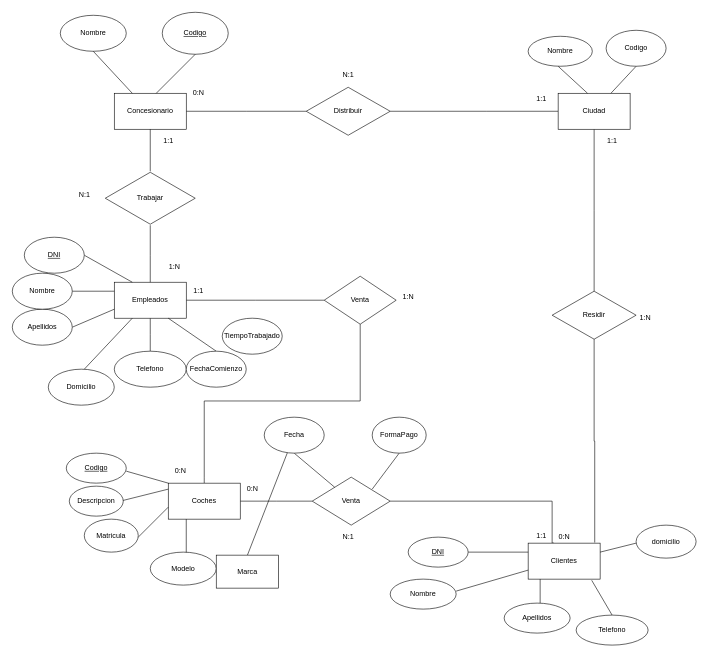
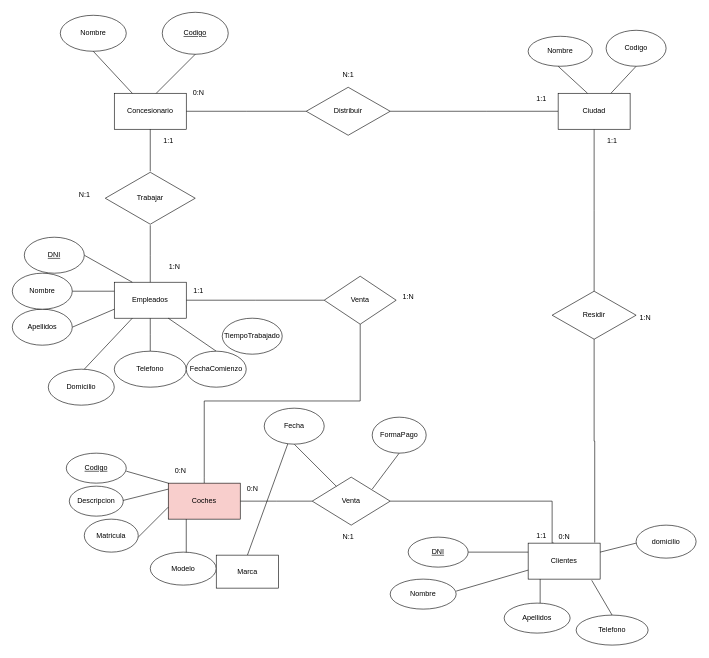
(294, 435) -> (294, 426)
(204, 501) -> (204, 501)
